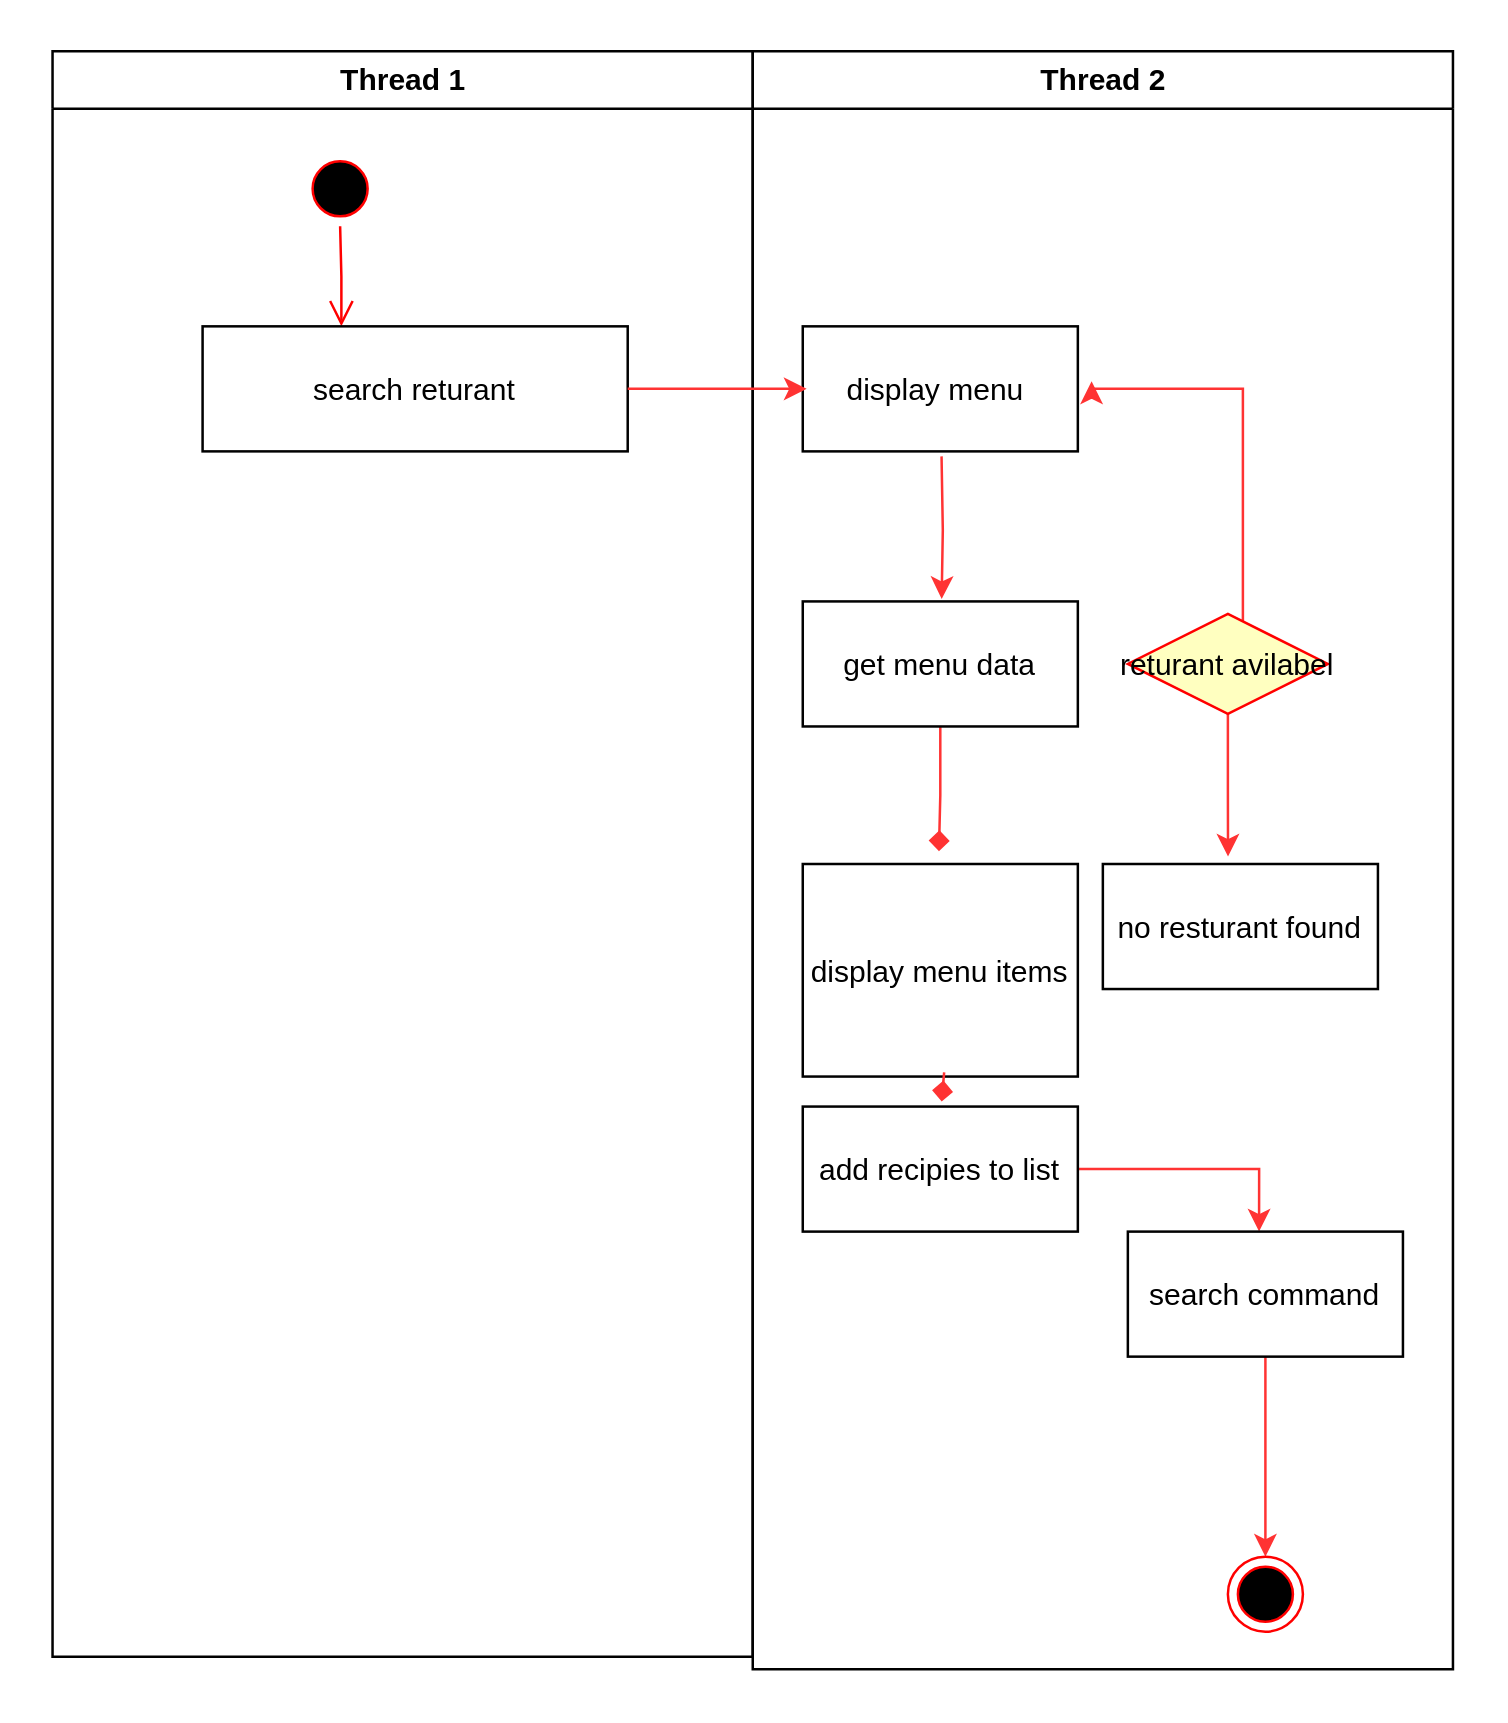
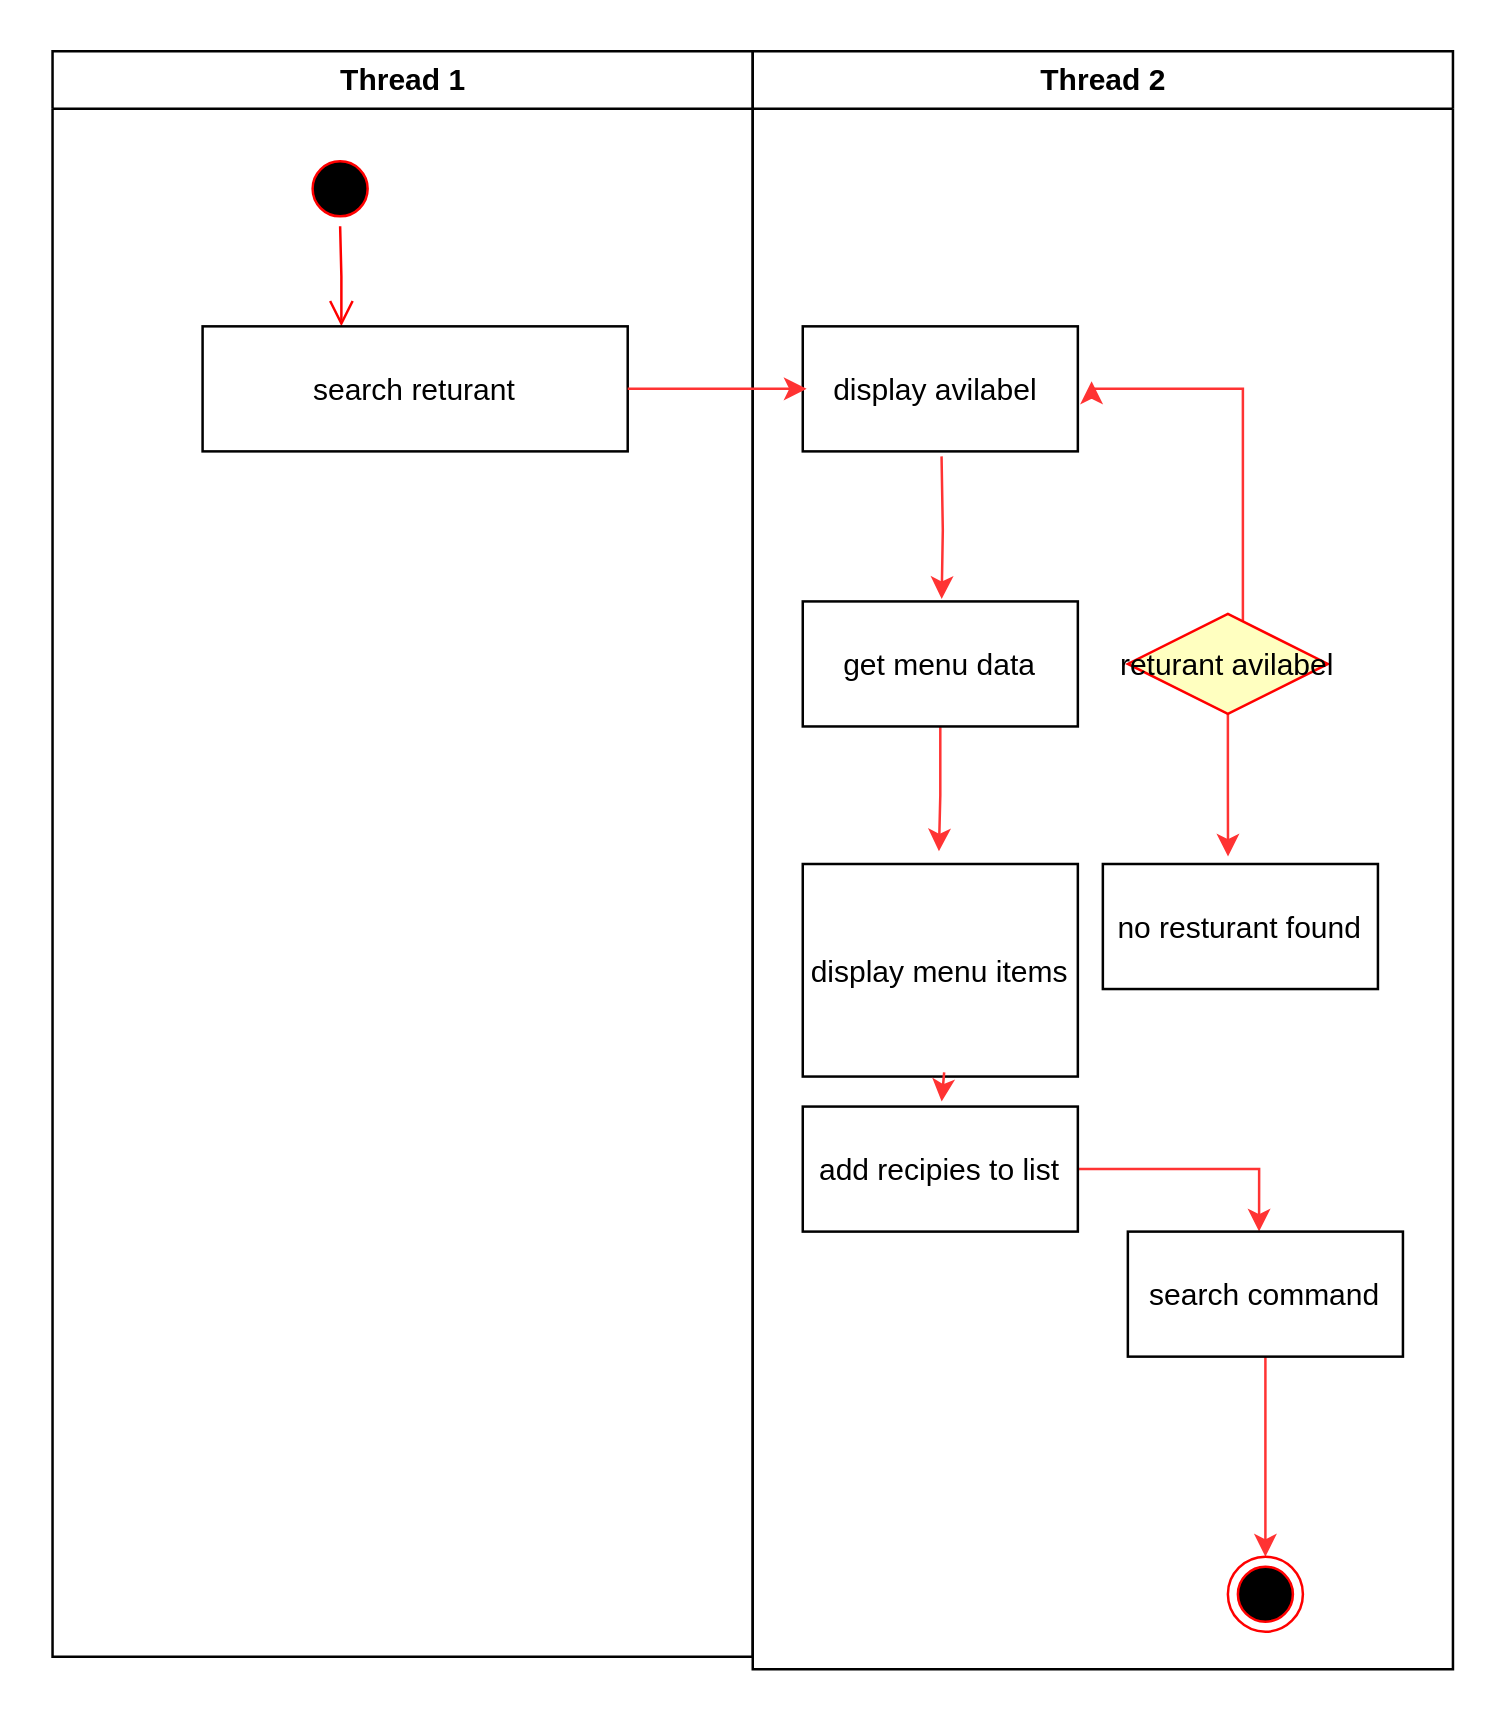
(939, 390) -> (939, 390)
(939, 831) -> (939, 832)
(943, 1081) -> (943, 1082)
